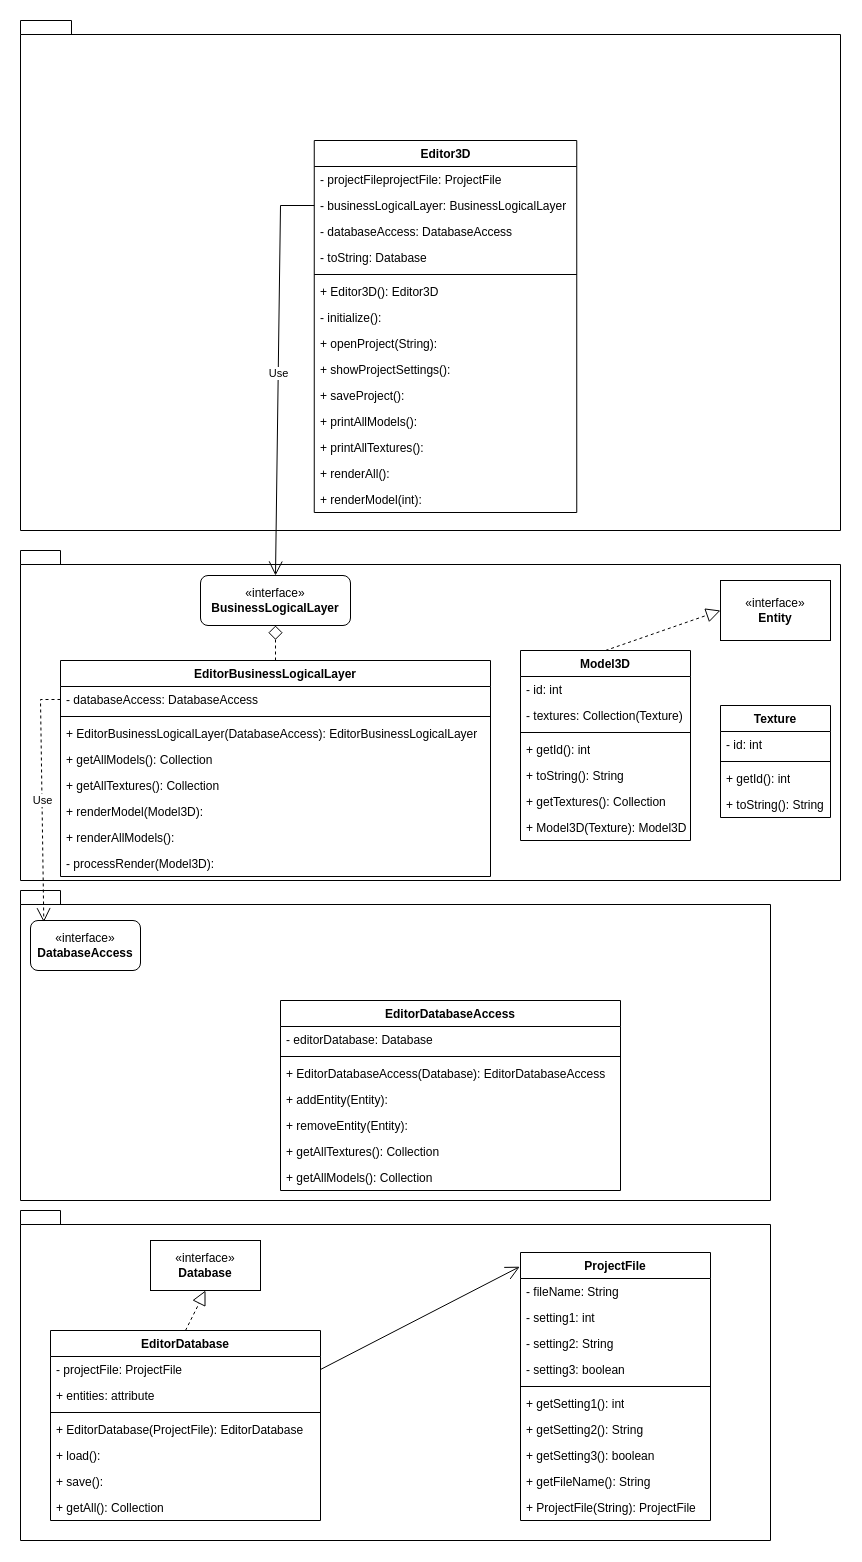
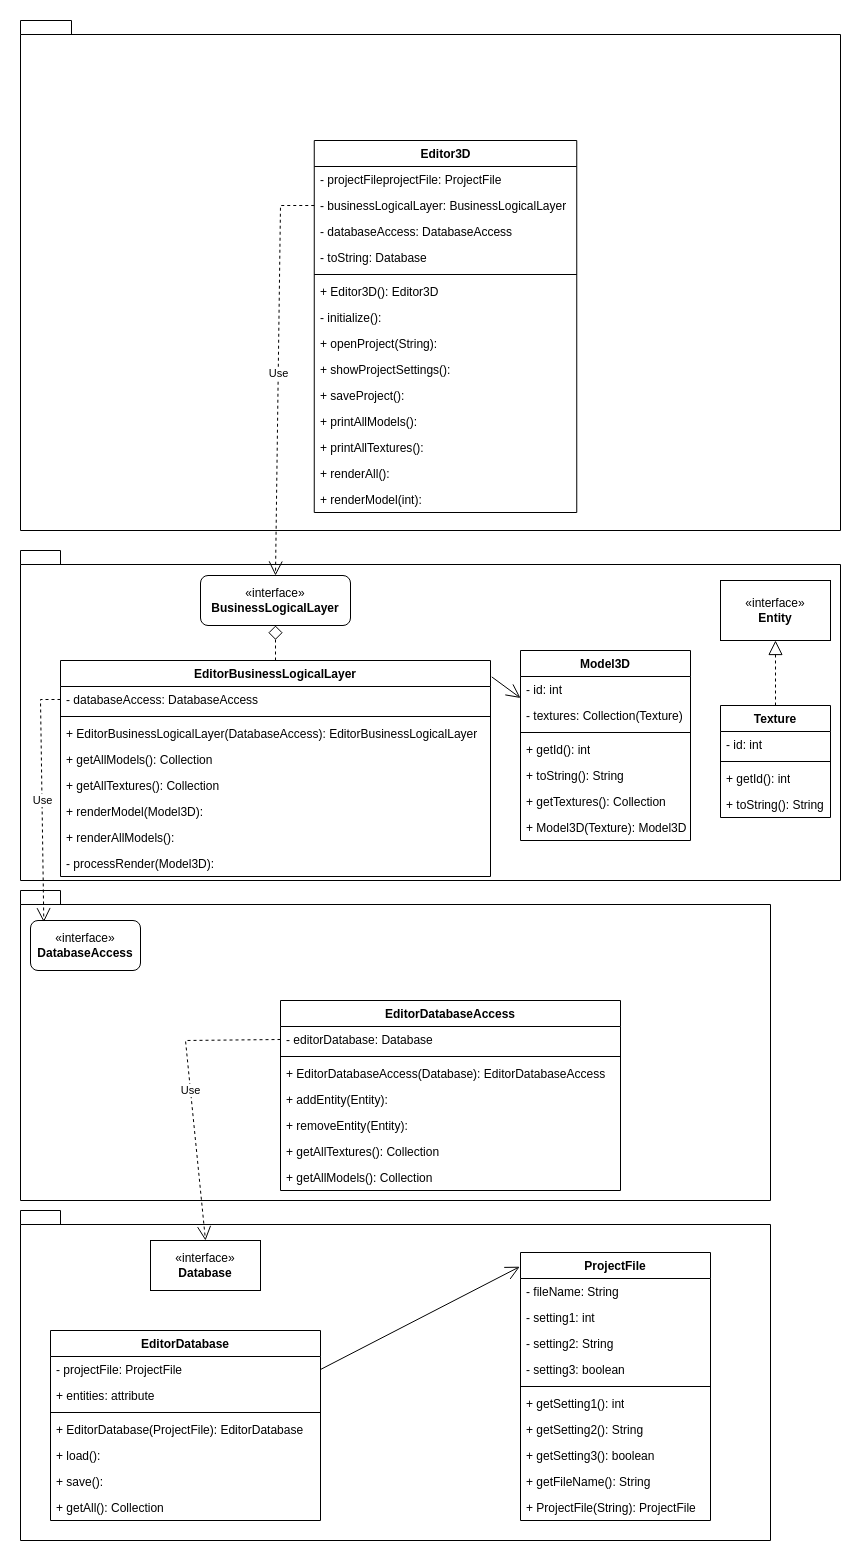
(277, 475) -> (277, 475)
(656, 633) -> none
none -> (776, 680)
none -> (505, 687)
none -> (191, 1092)
(192, 1317) -> none
